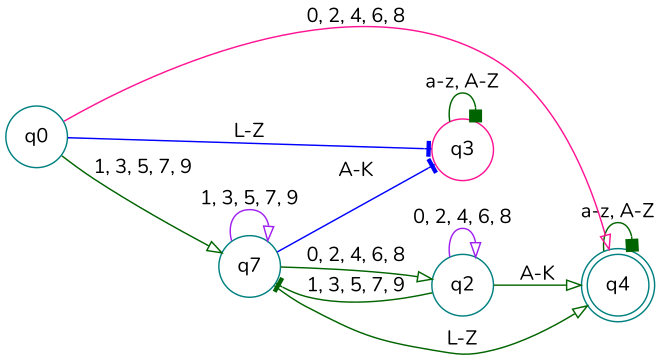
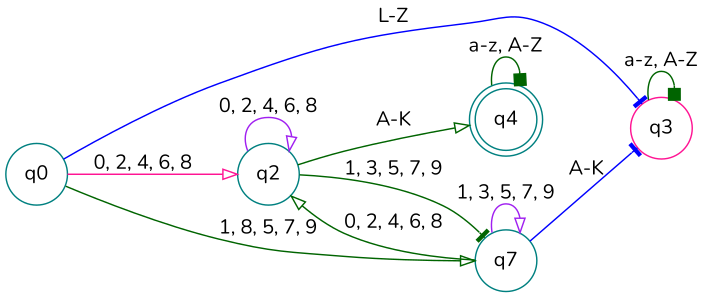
(379, 27) -> (145, 174)
(143, 168) -> (268, 228)
(422, 348) -> none
